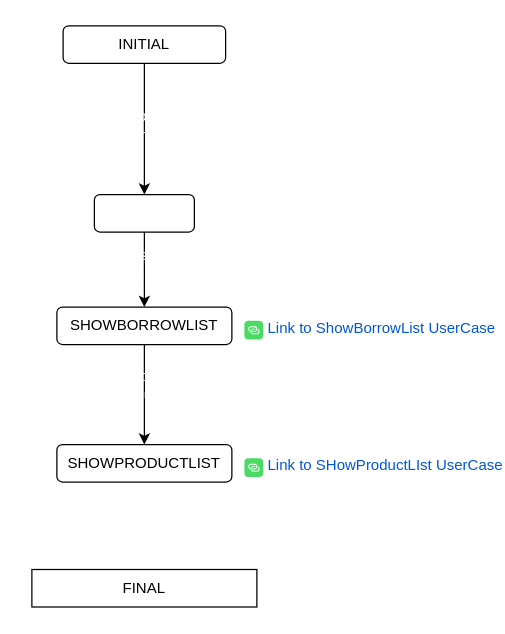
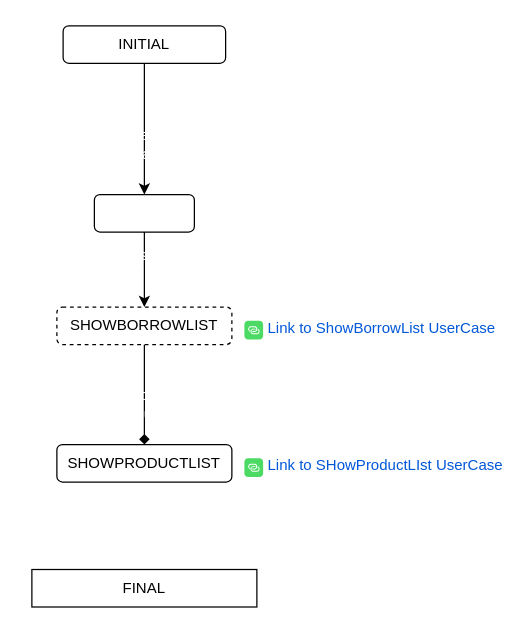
(144, 126) -> (138, 144)
(144, 326) -> (144, 326)
(151, 386) -> (151, 404)
(144, 434) -> (144, 434)
